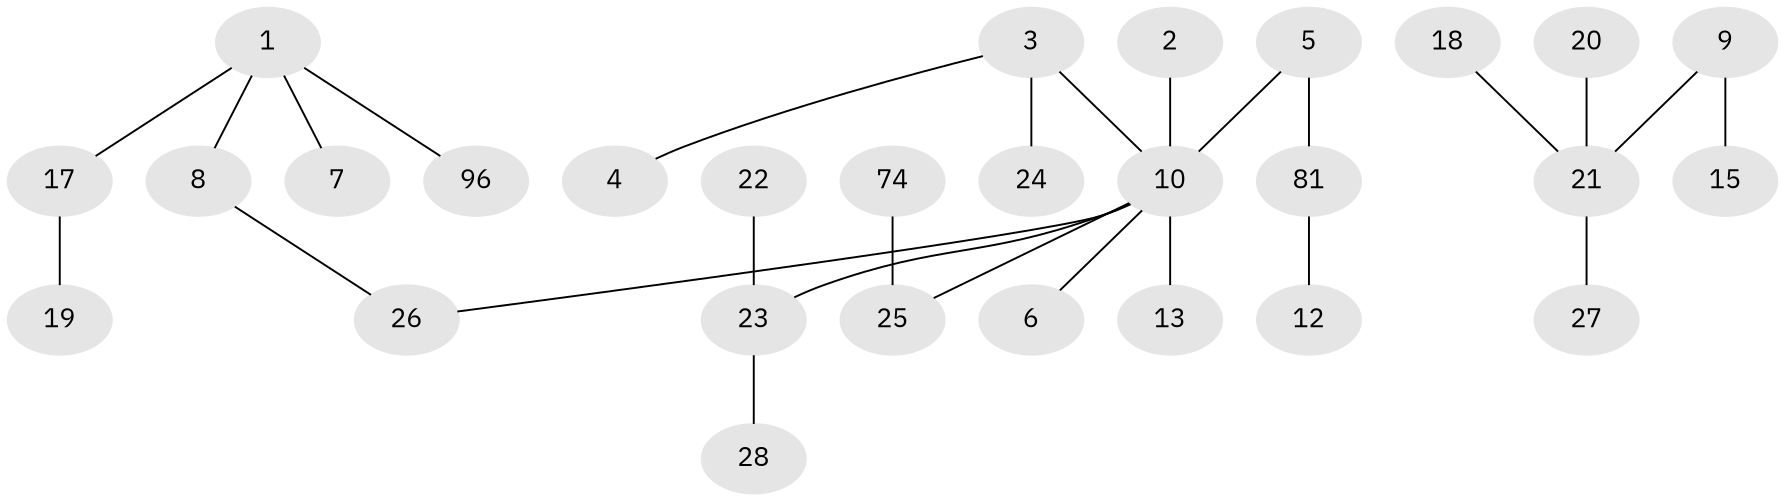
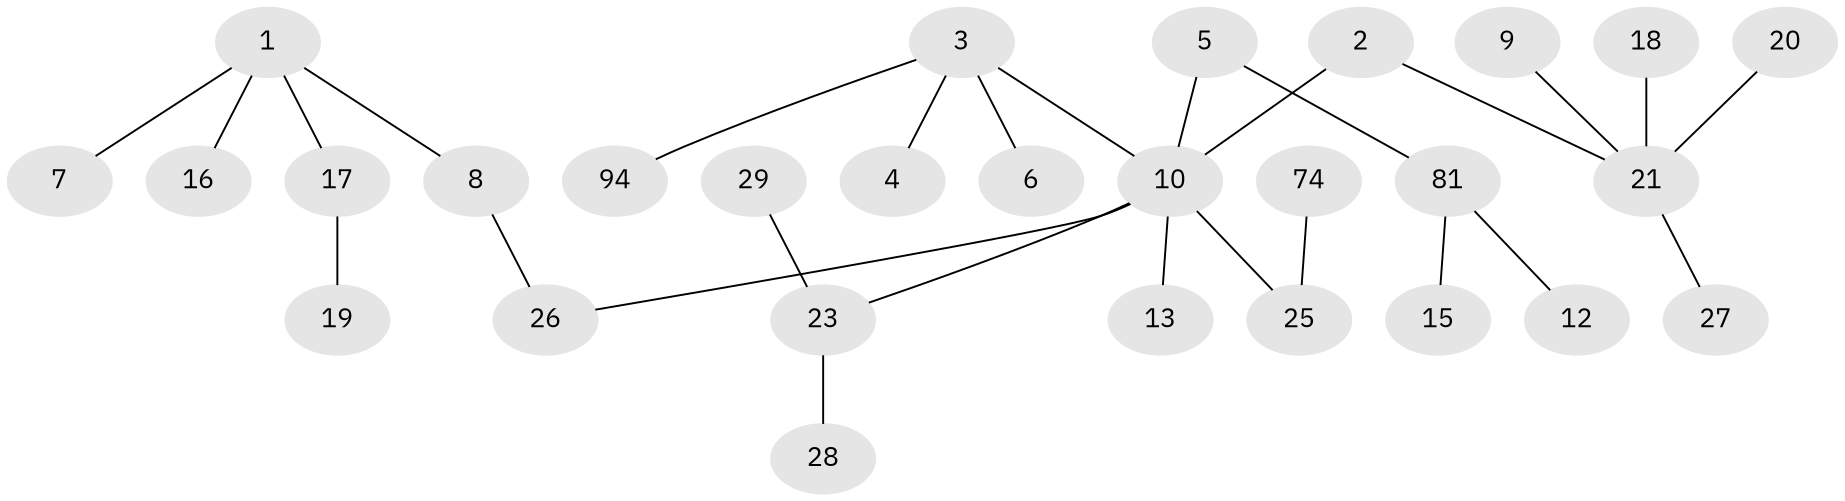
none -> (1504, 112)
(1725, 112) -> (1443, 251)
(476, 181) -> (199, 181)
(754, 181) -> (754, 181)
(1031, 181) -> (615, 181)
(1101, 250) -> (997, 112)
